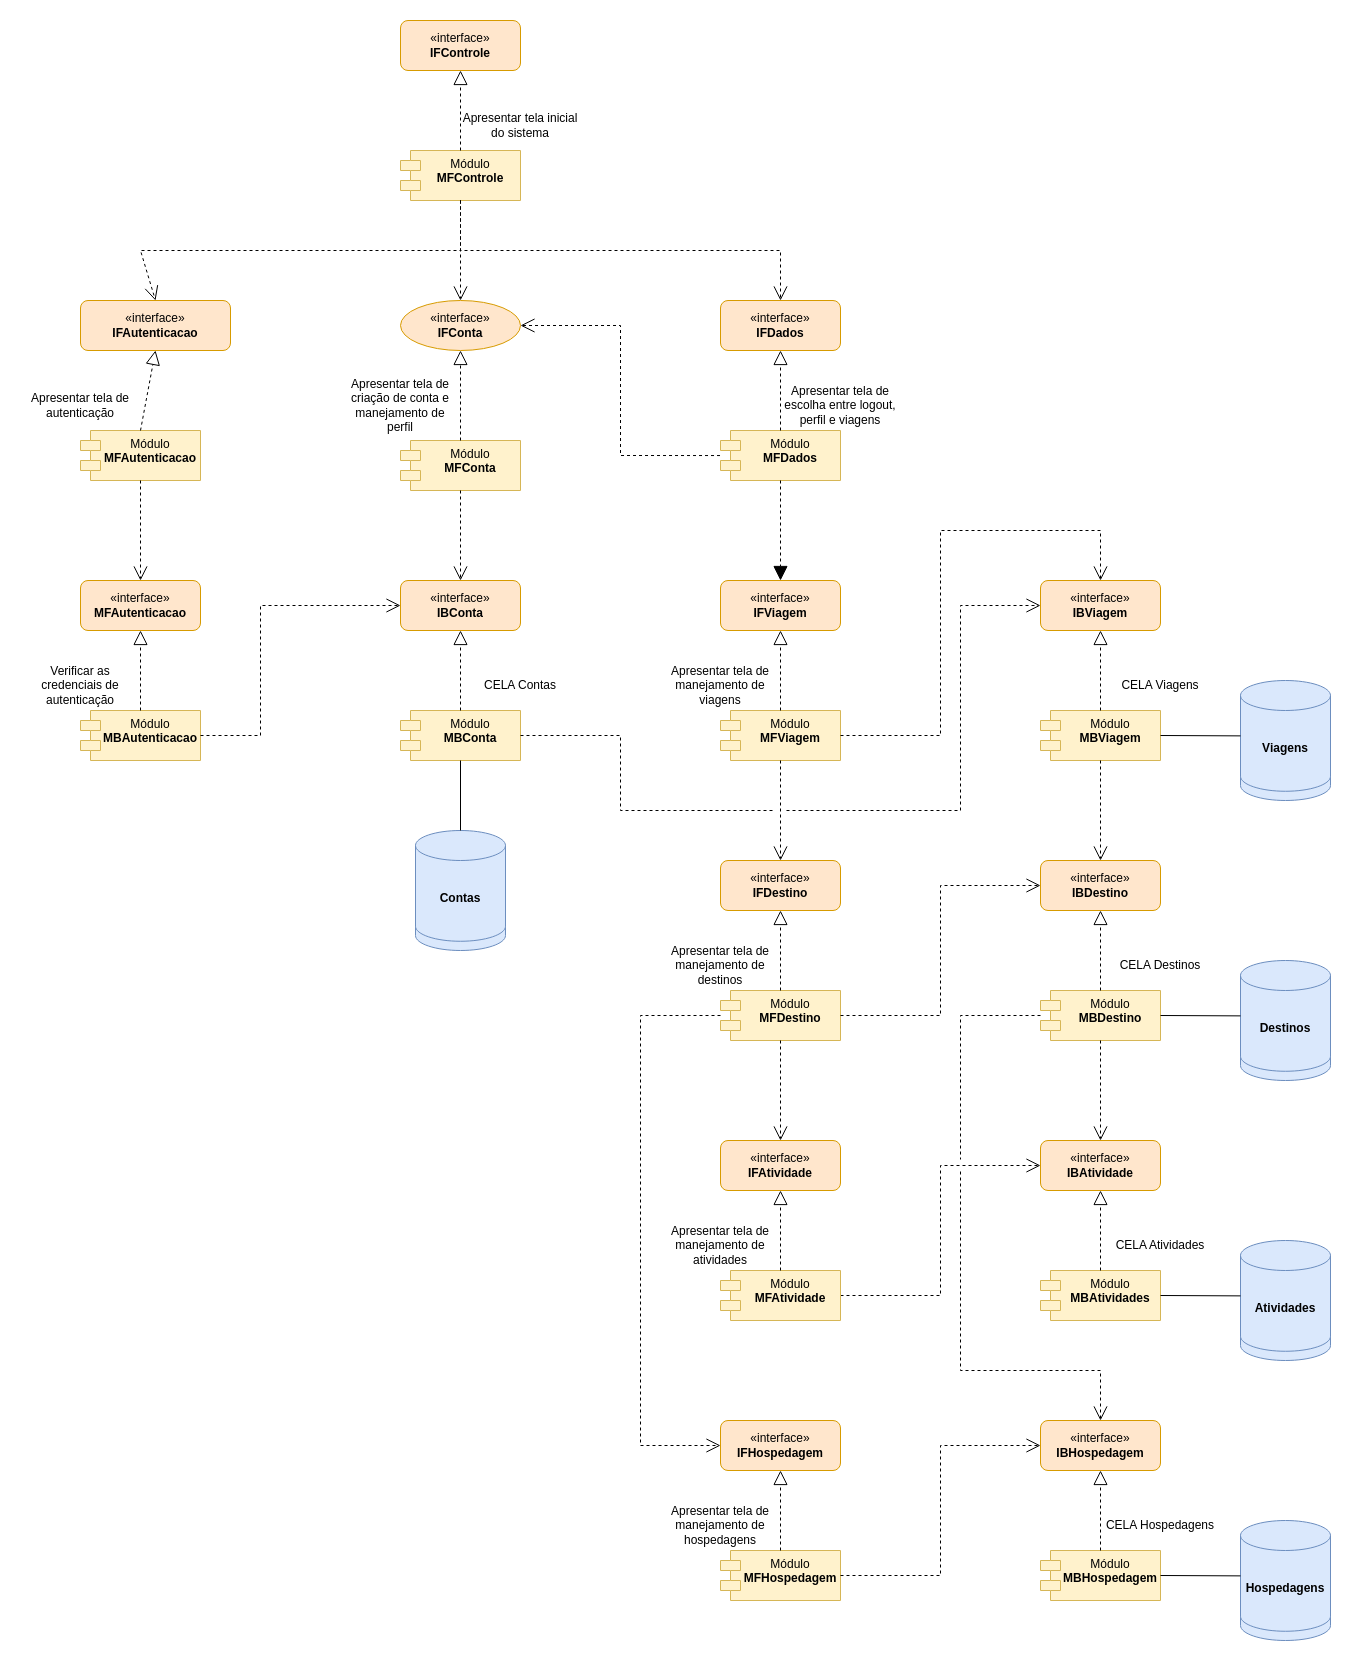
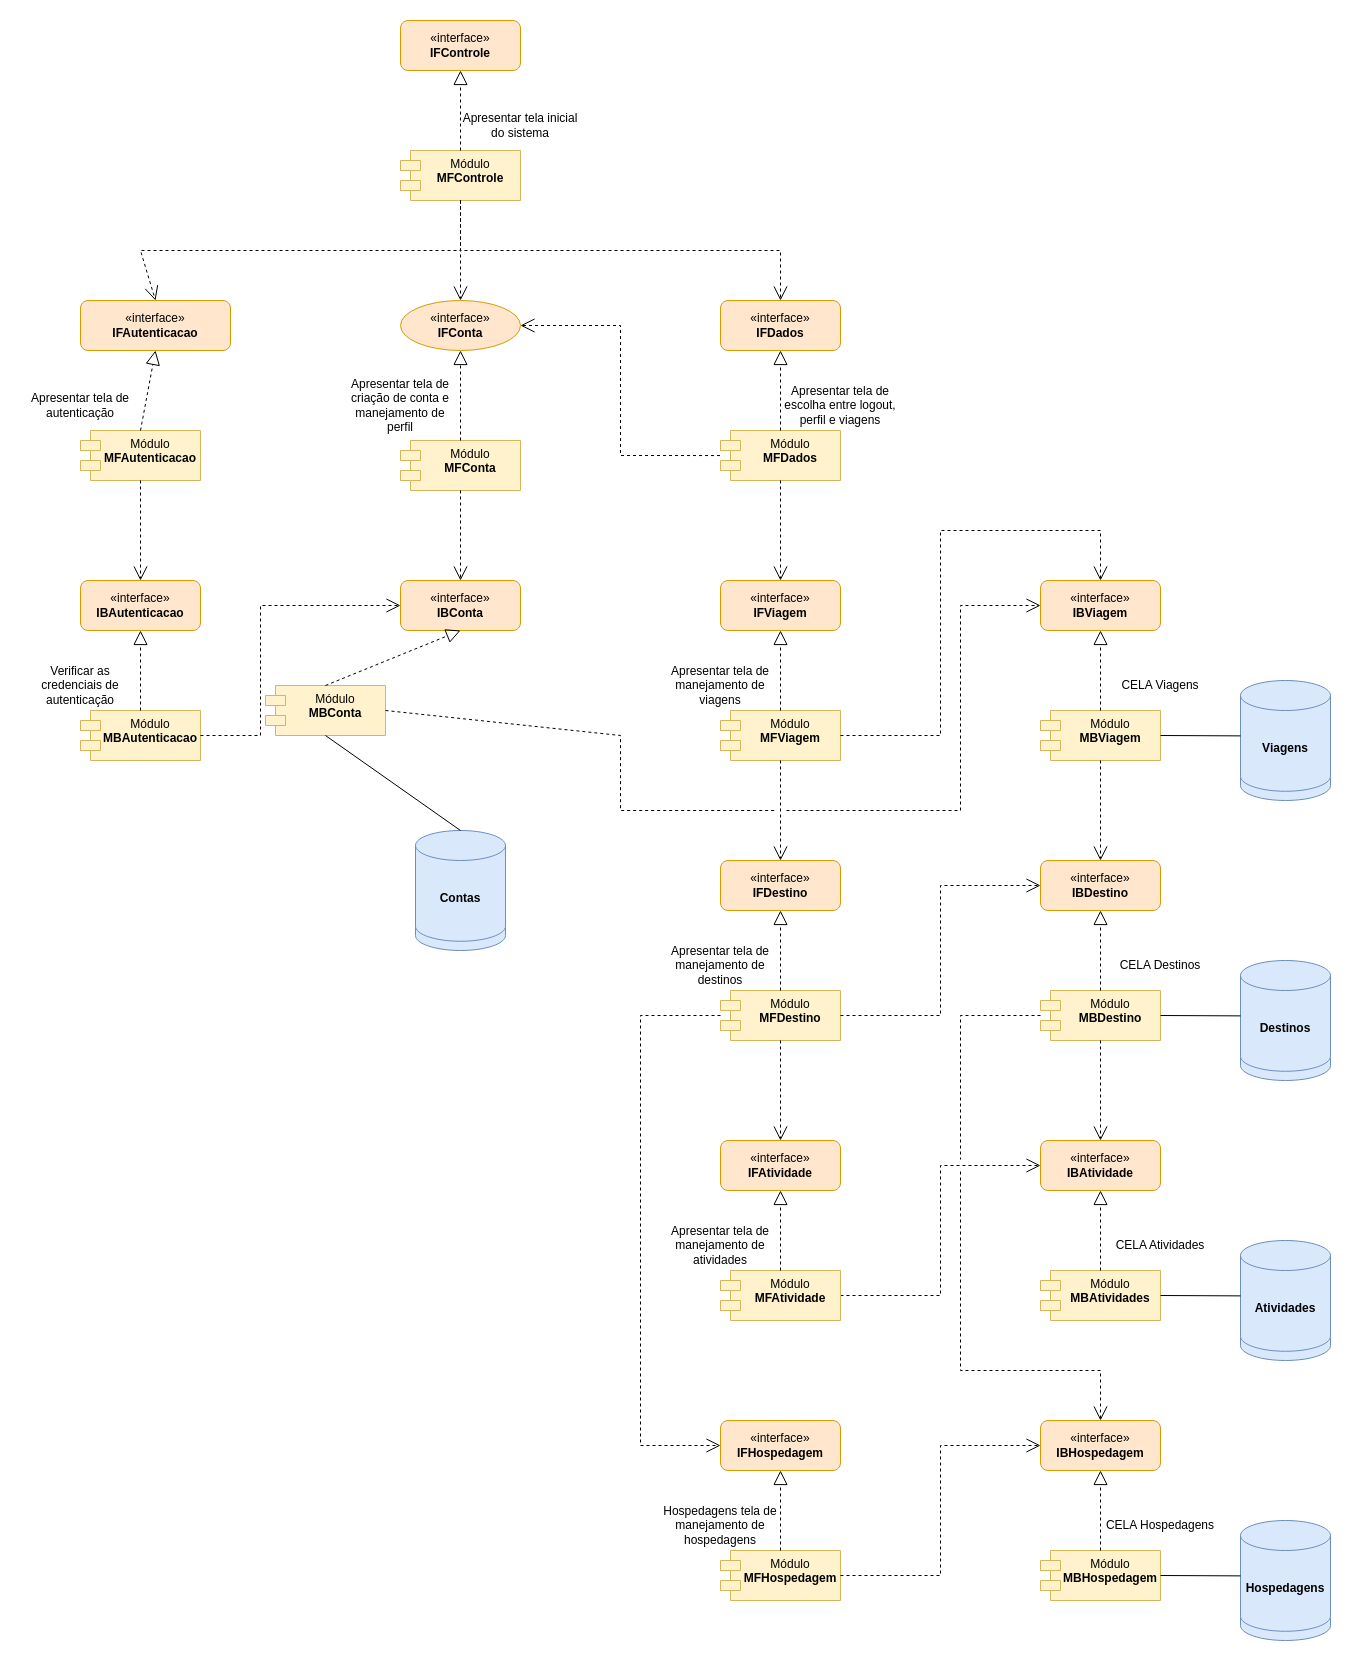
(781, 565) -> (781, 571)
(141, 606) -> (141, 606)
(521, 686) -> none
(461, 736) -> (326, 711)
(721, 1526) -> (721, 1526)
